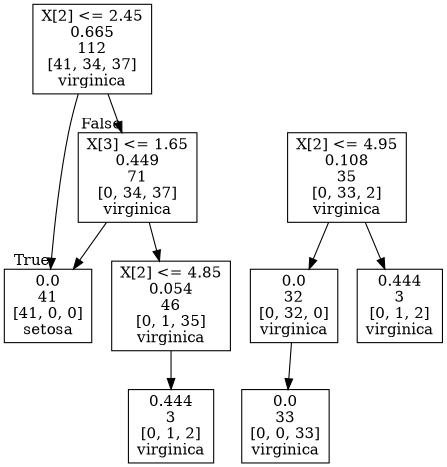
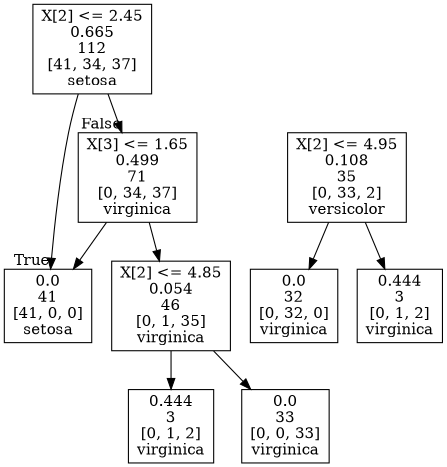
(92, 49) -> (92, 49)
(138, 178) -> (138, 178)
(347, 178) -> (347, 178)
(290, 361) -> (228, 366)
